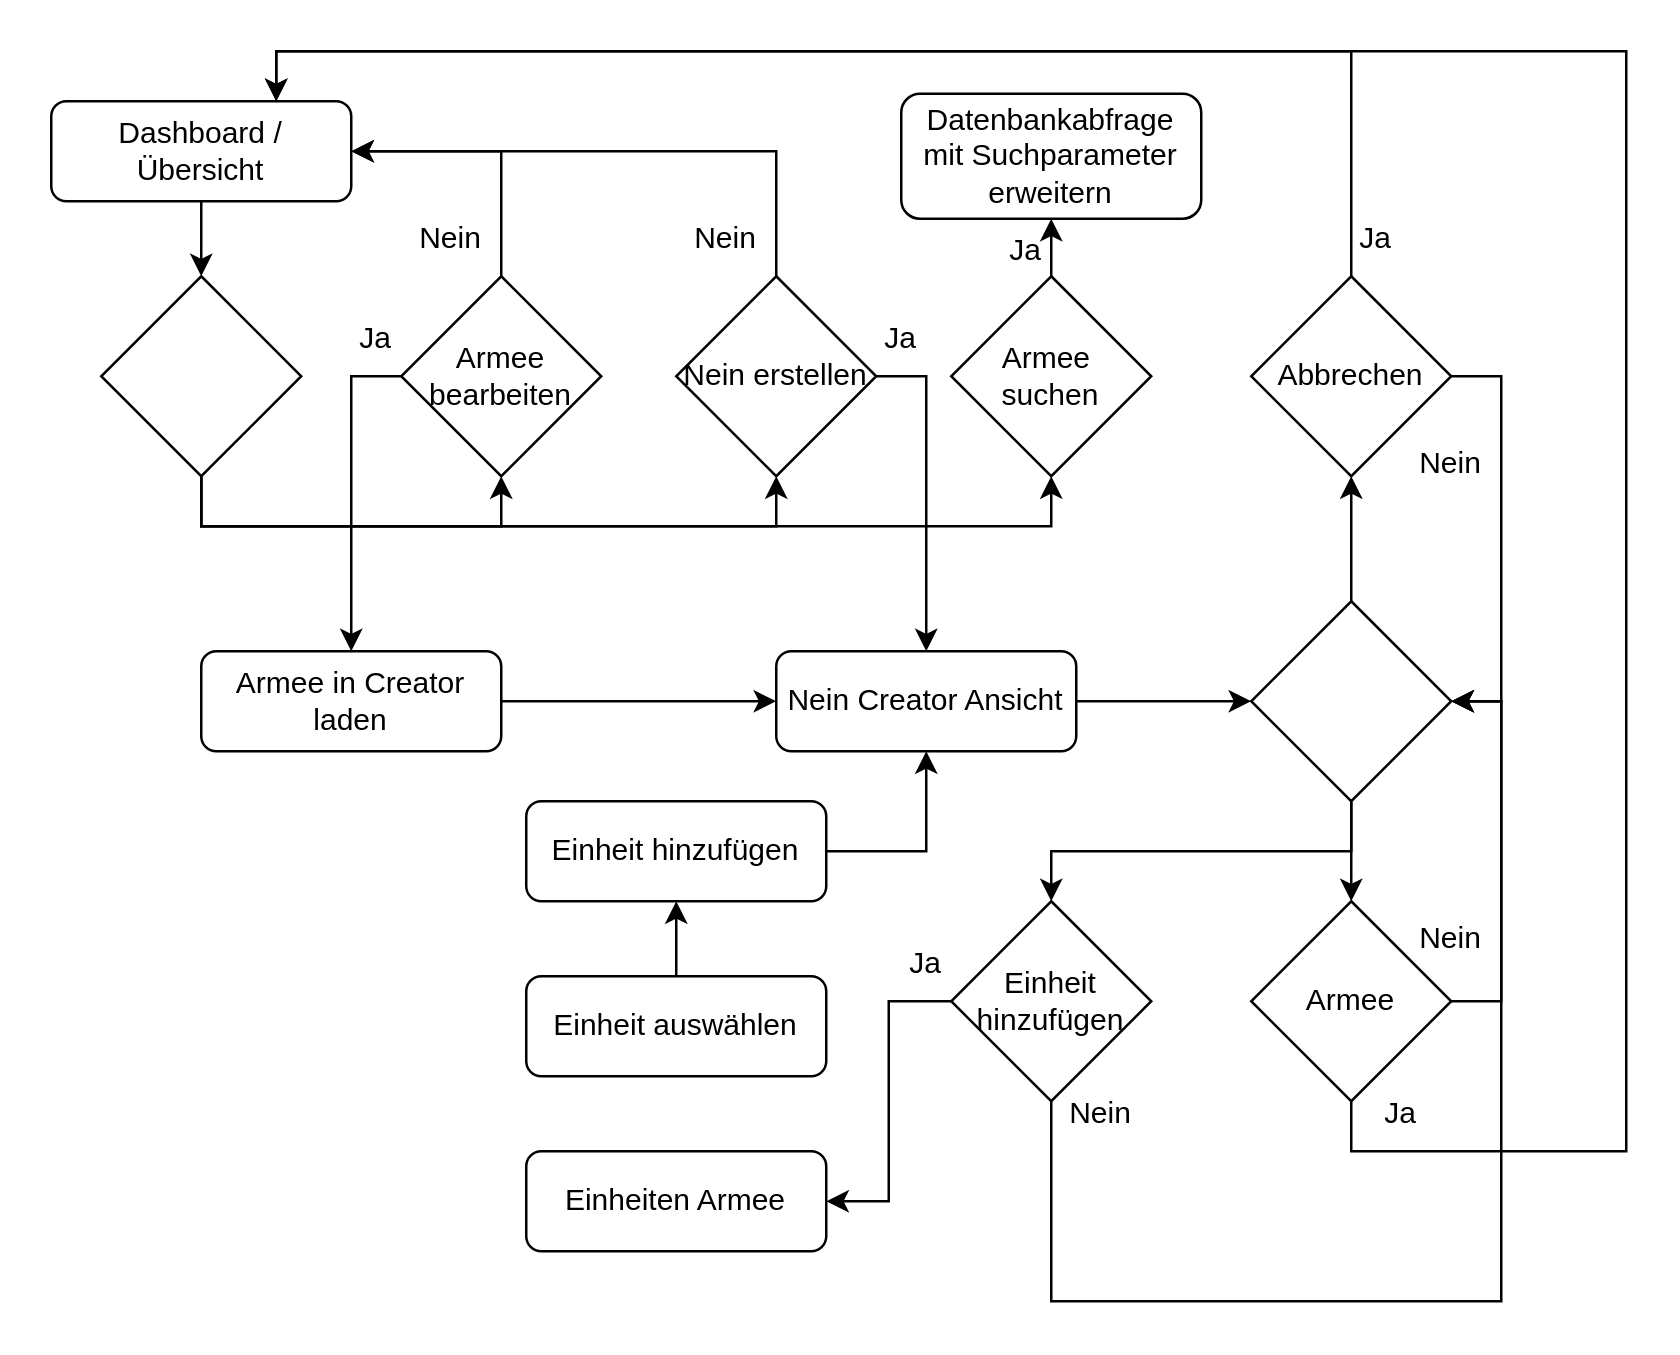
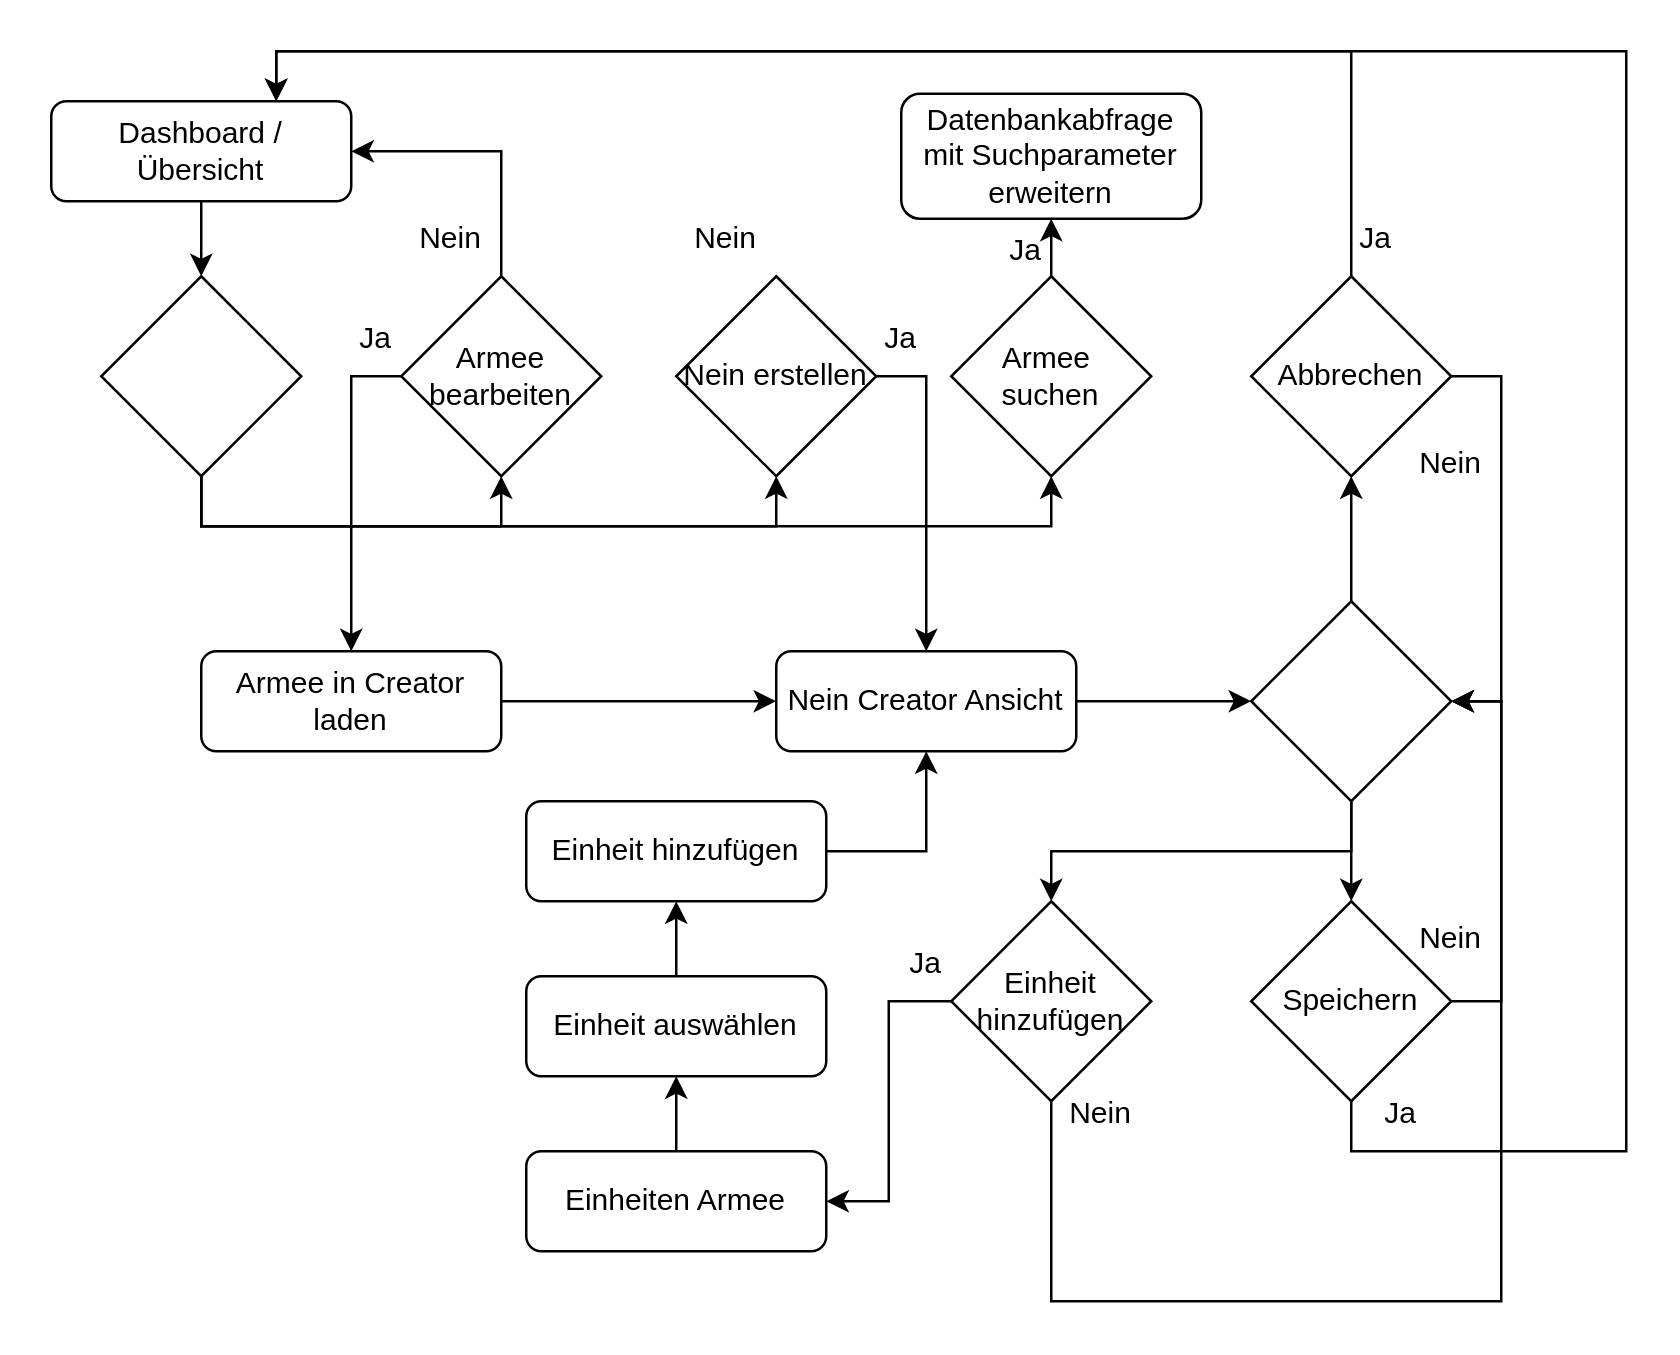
(703, 151) -> none
(1351, 1001) -> (1351, 1001)
none -> (676, 1122)
